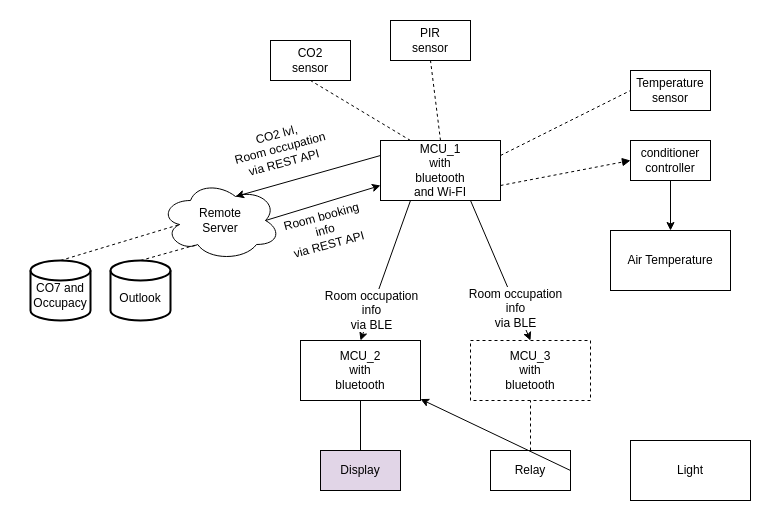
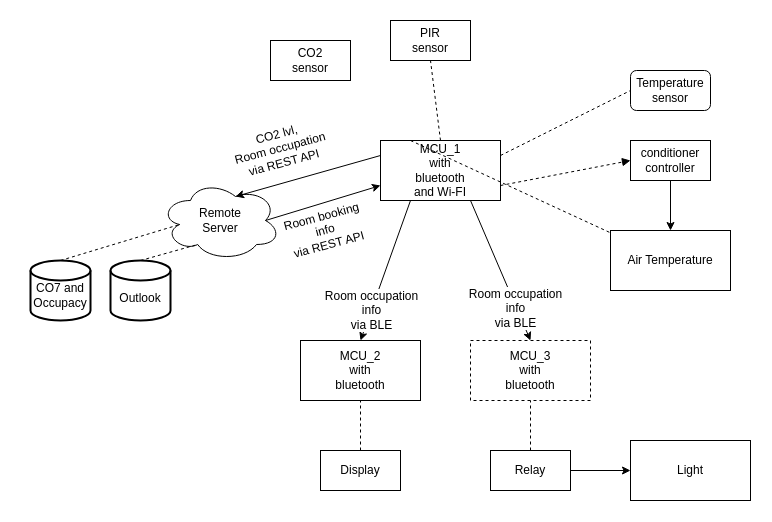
(671, 91) -> (671, 91)
(361, 111) -> (511, 187)
(361, 425) -> (361, 425)
(499, 436) -> (597, 471)
(361, 471) -> (361, 471)
